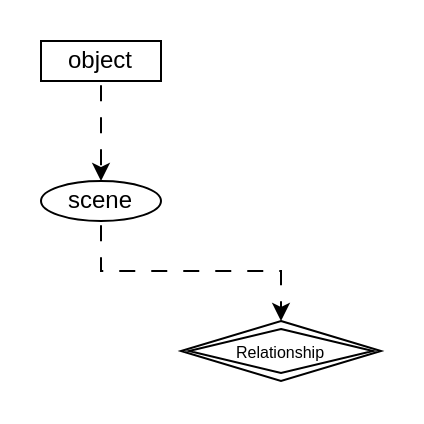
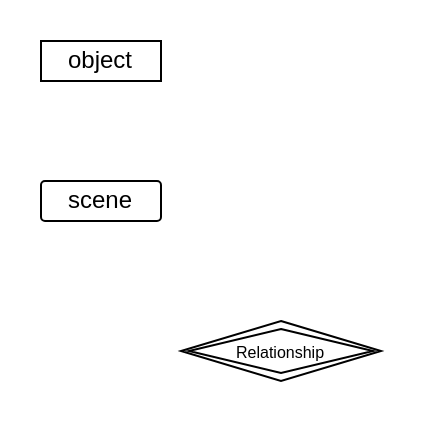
(101, 157) -> none
(101, 201) -> (101, 201)
(101, 232) -> none
